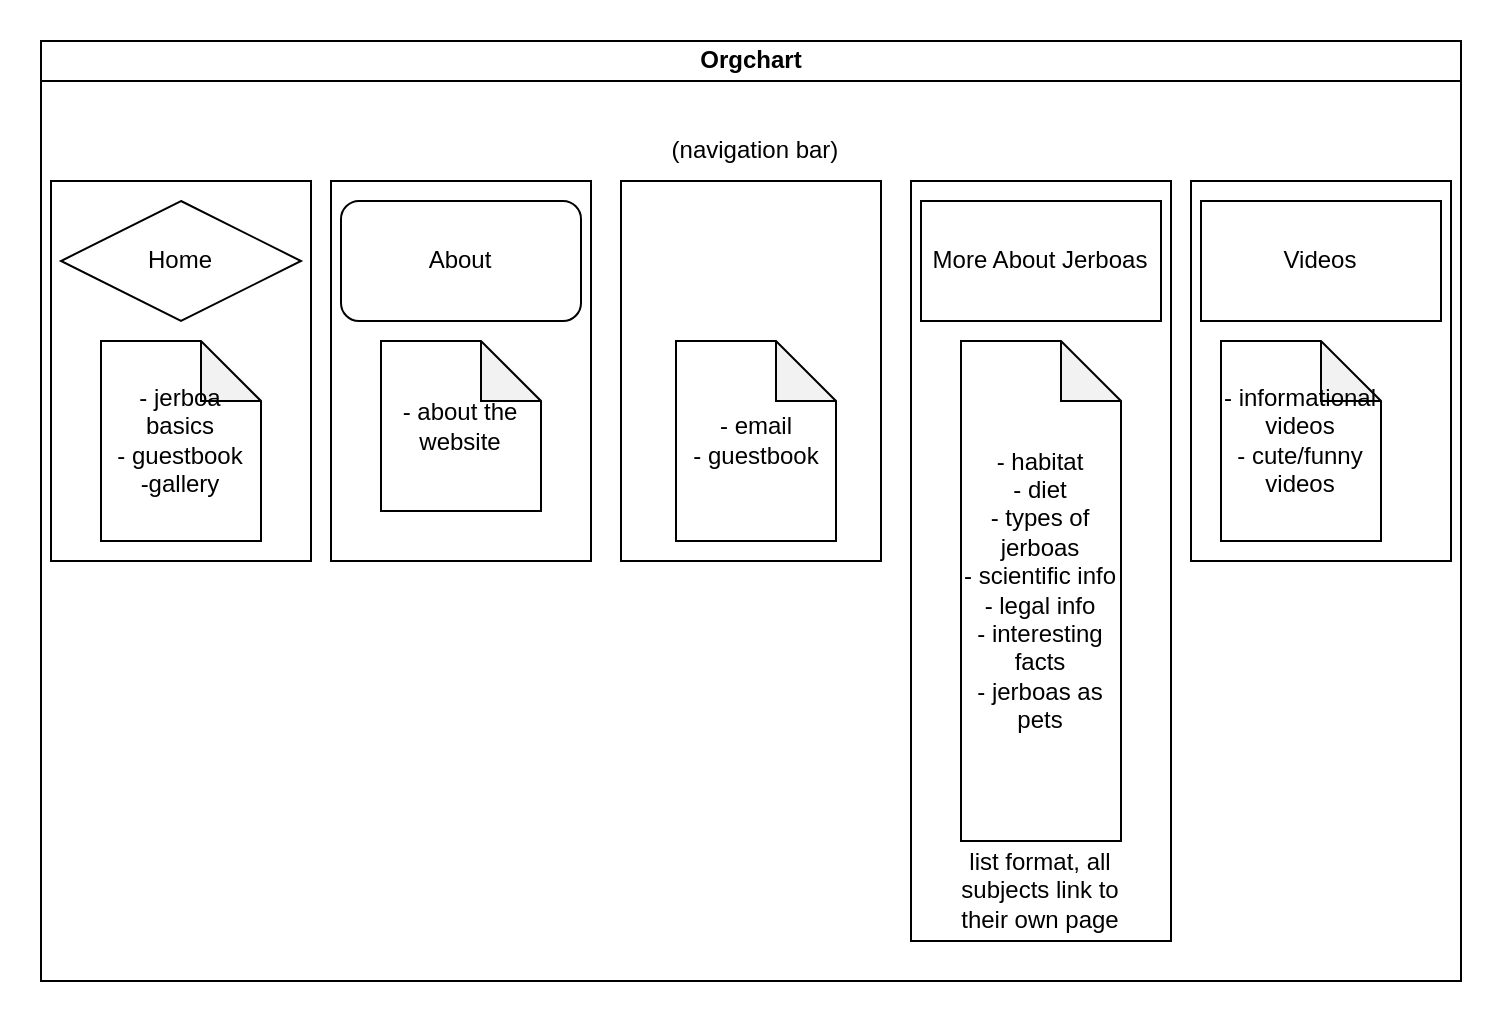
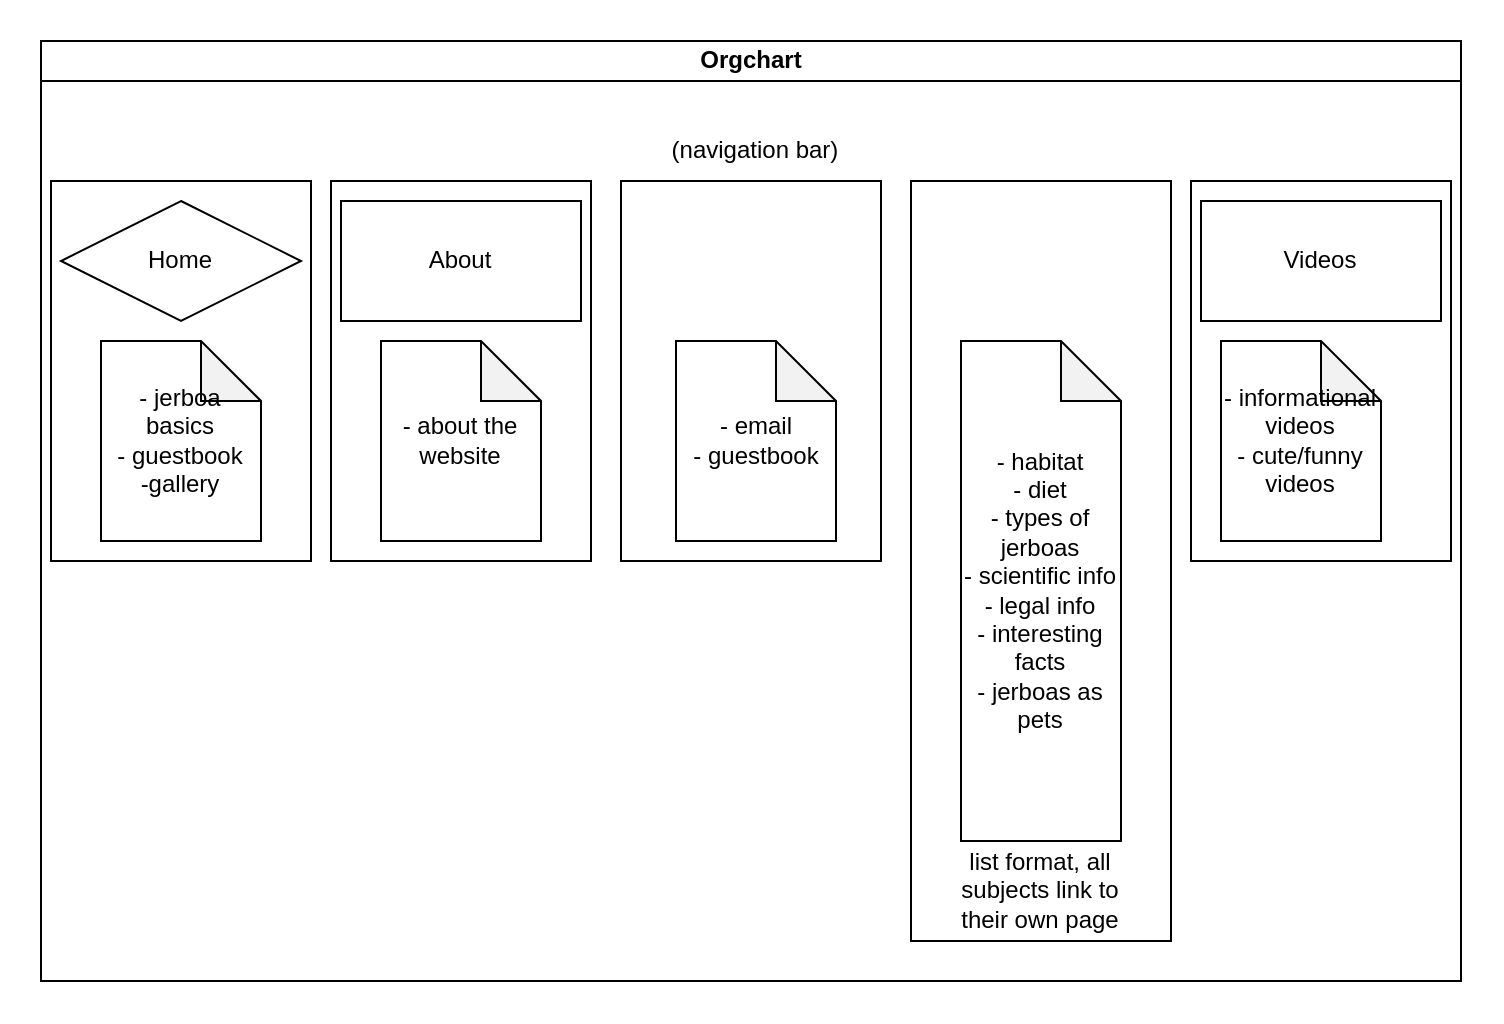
(461, 261) -> (461, 261)
(1041, 261) -> none
(461, 426) -> (461, 441)
